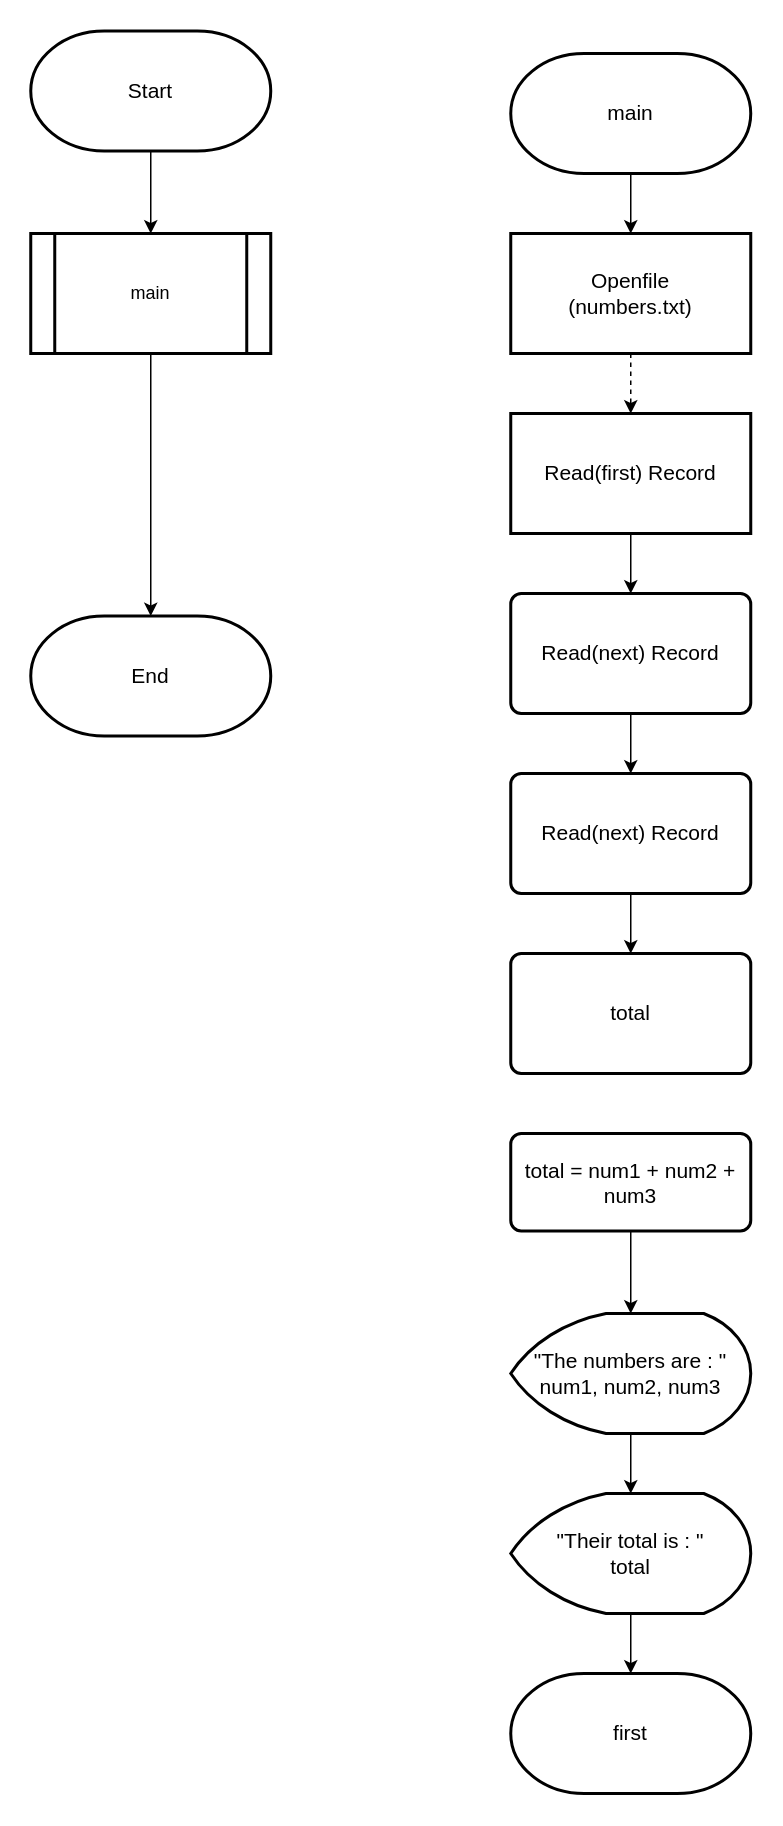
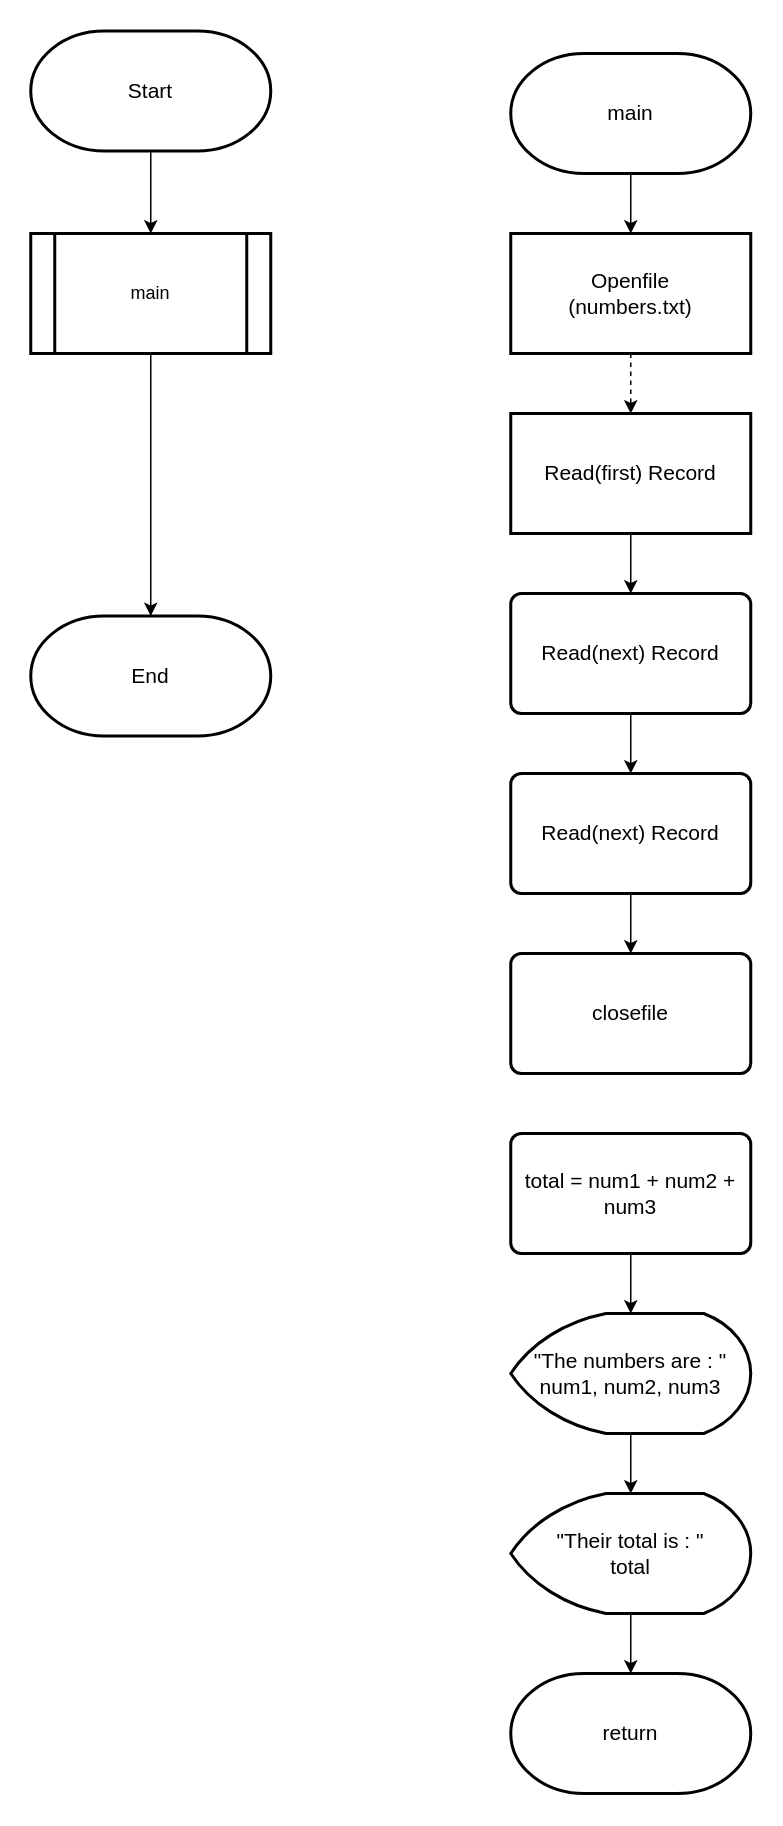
(631, 1013) -> (631, 1013)
(631, 1182) -> (631, 1193)
(631, 1733) -> (631, 1733)
